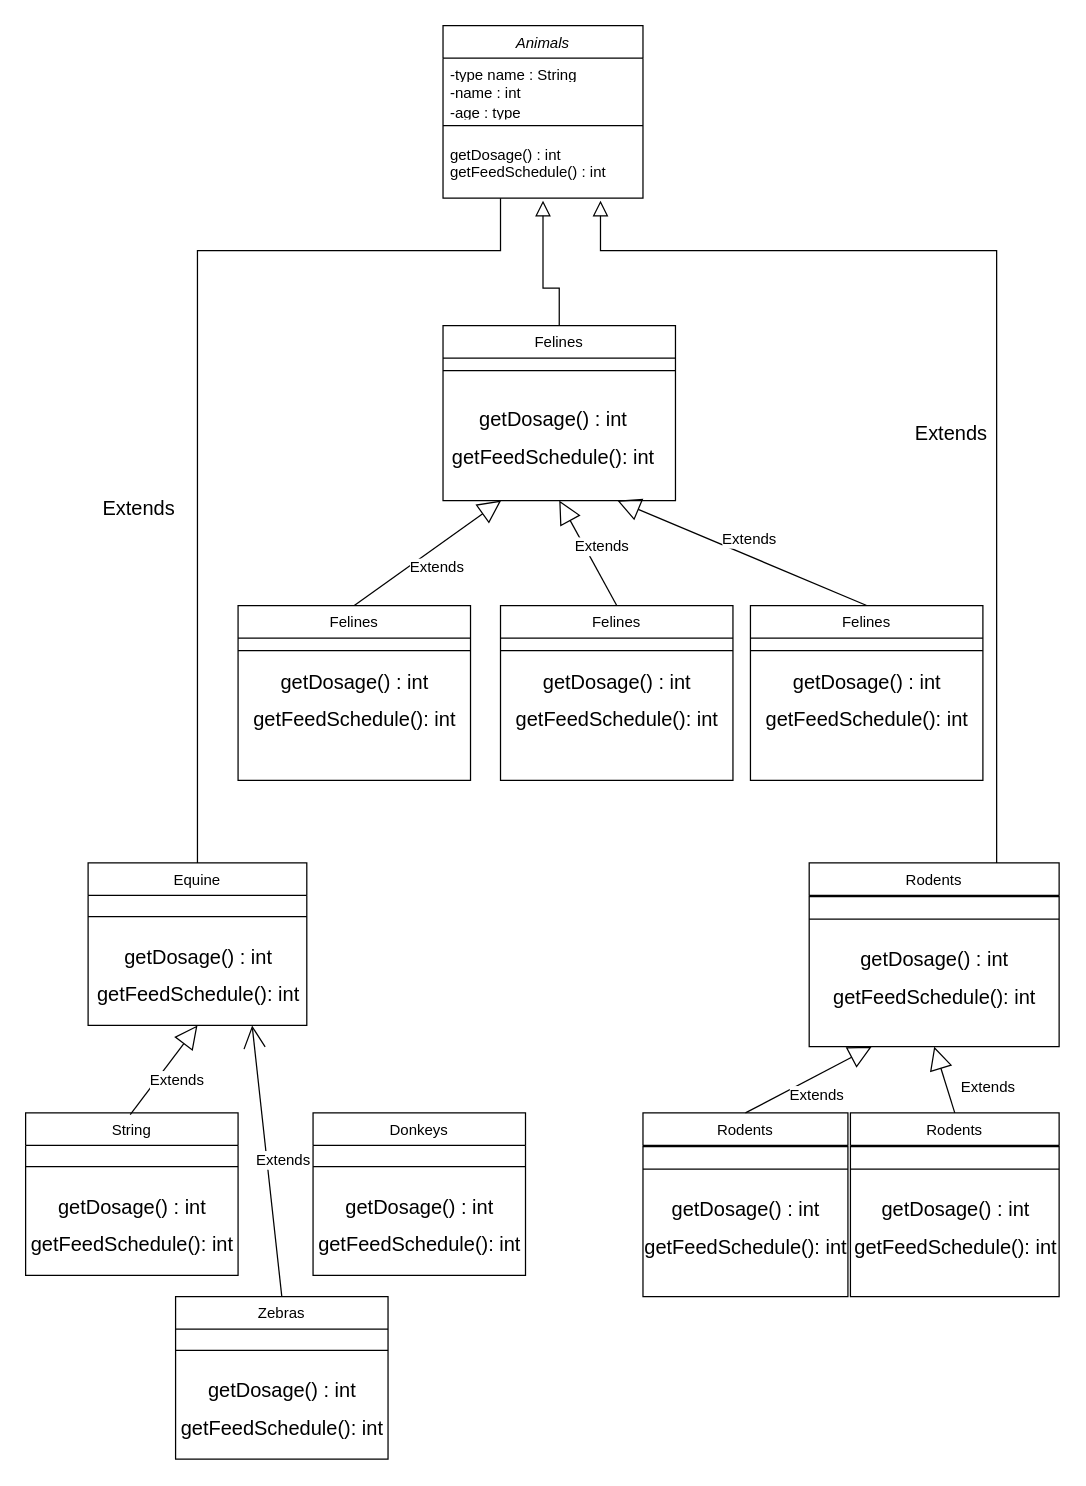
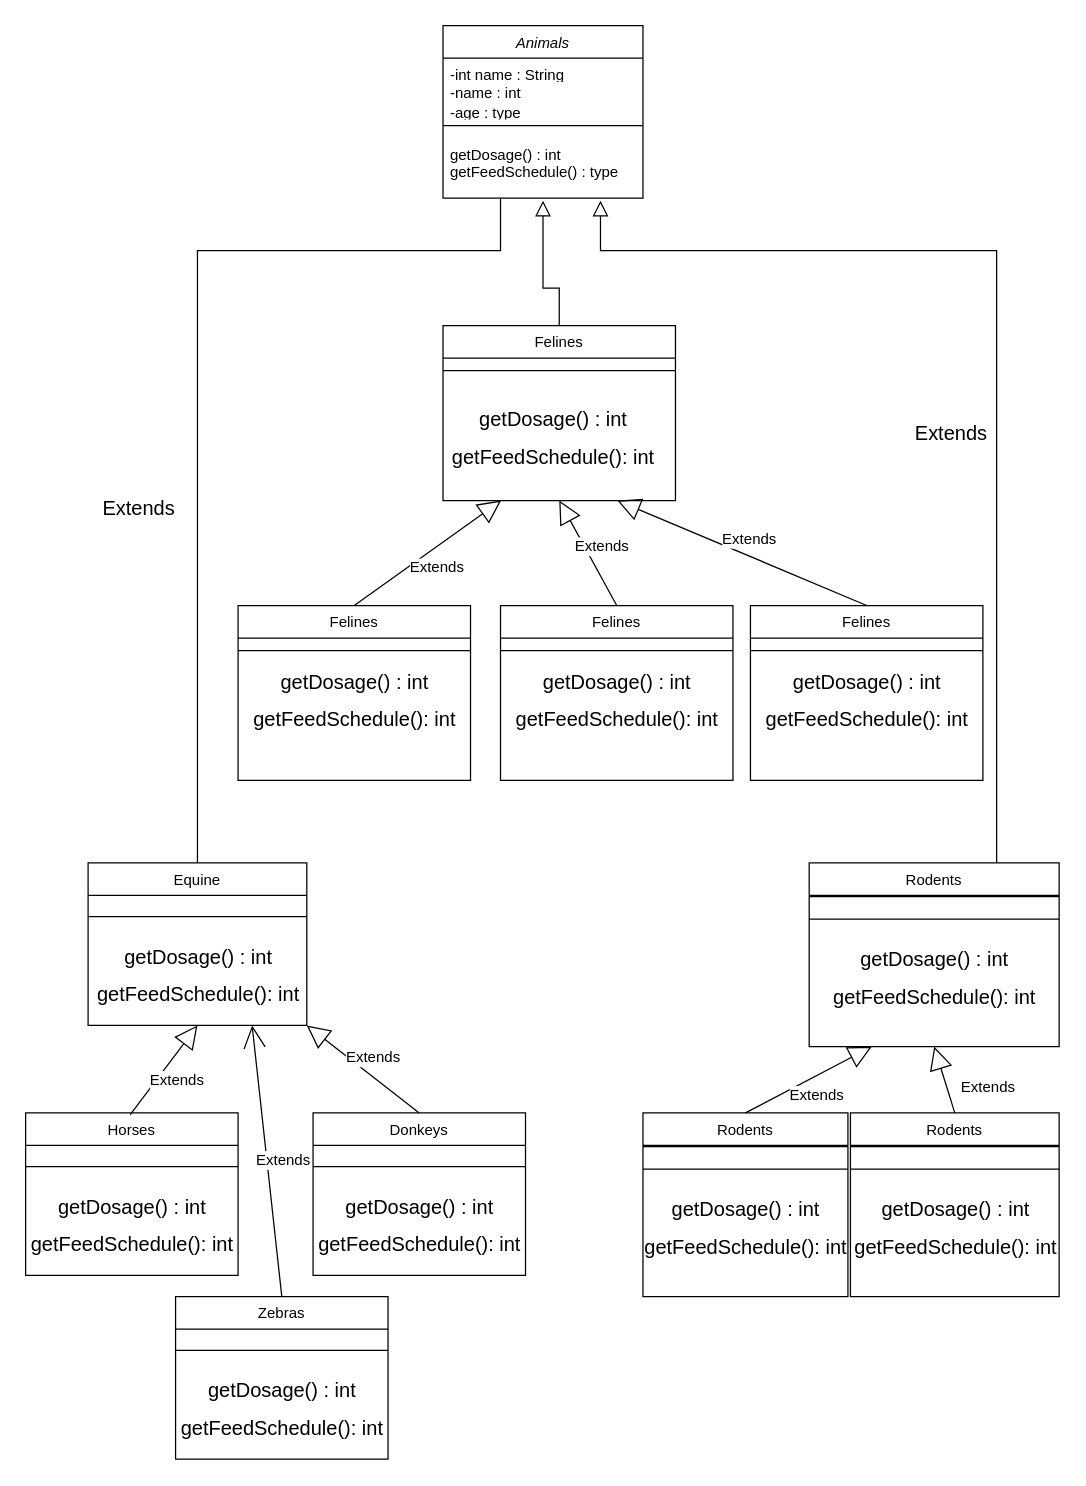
(520, 75) -> (514, 75)
(514, 155) -> (514, 155)
none -> (371, 1076)
(131, 1130) -> (131, 1130)
